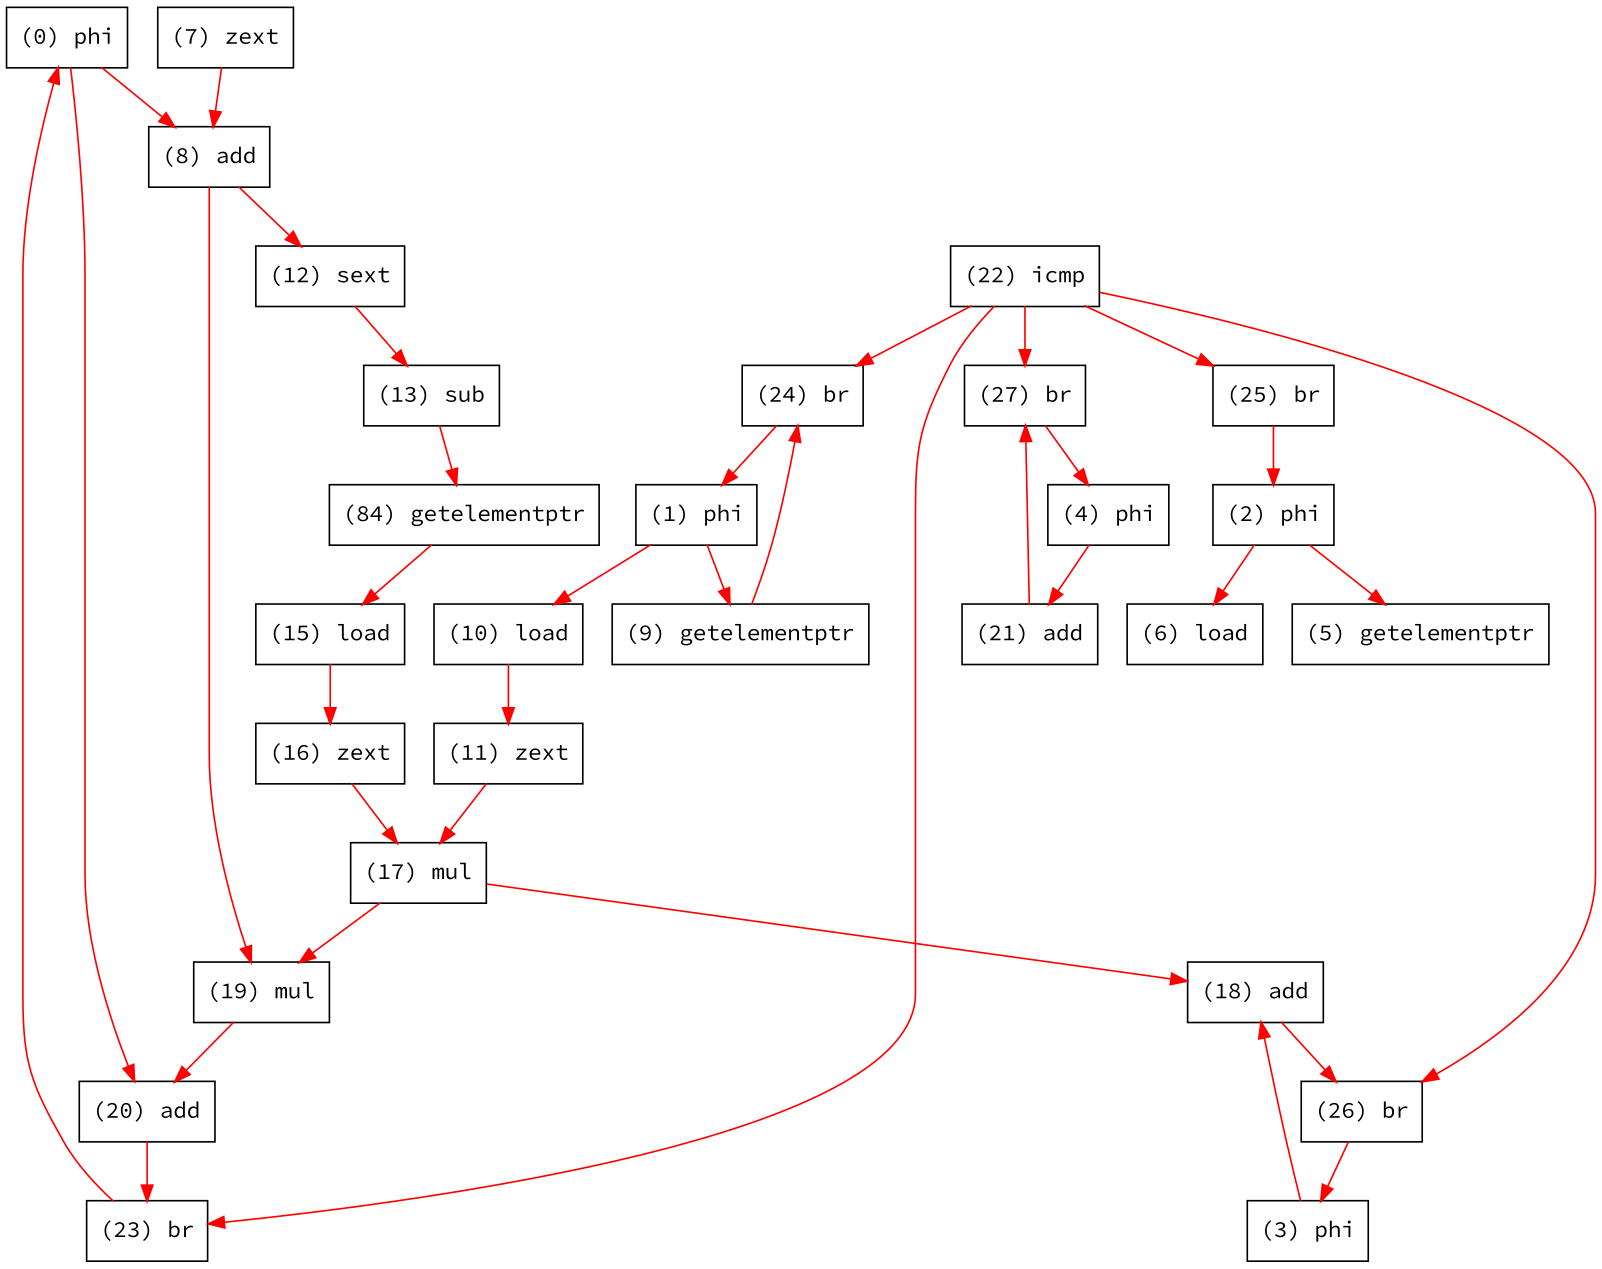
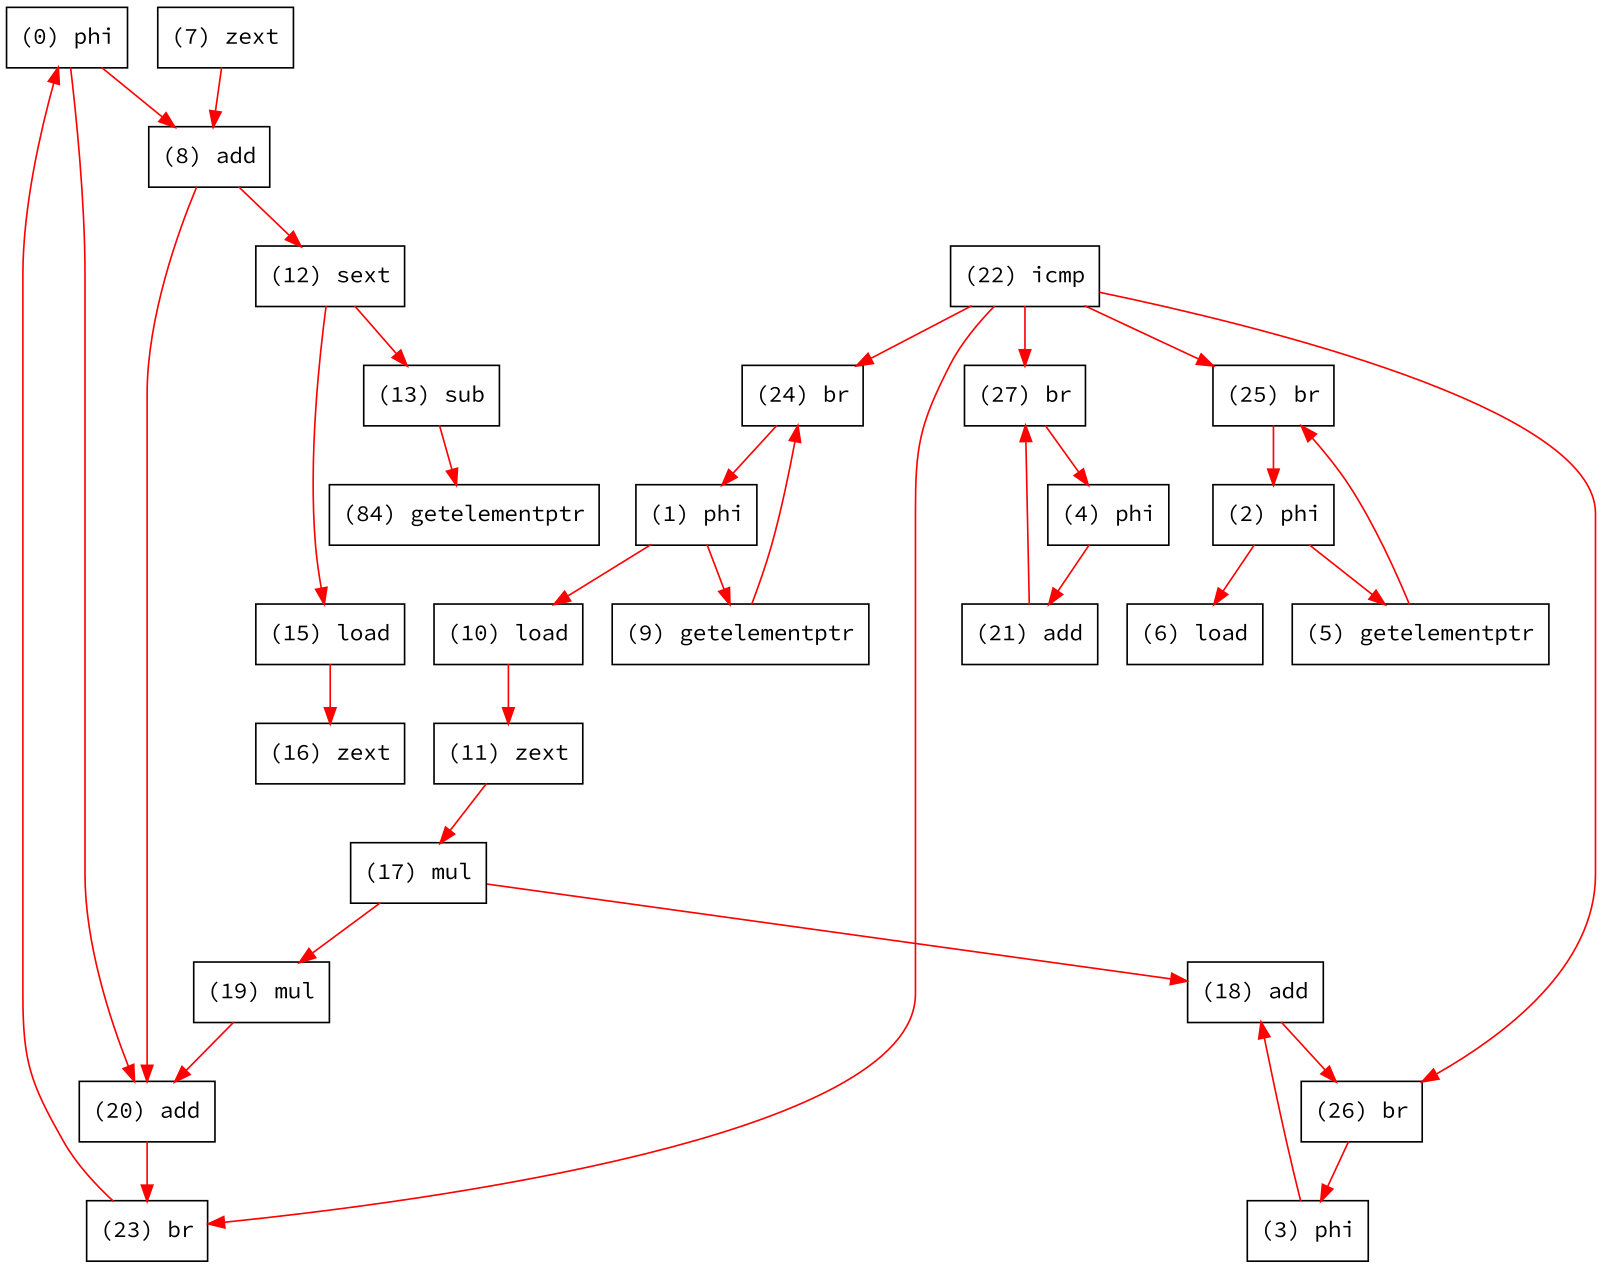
none -> (1368, 517)
(209, 569) -> (147, 622)
(403, 569) -> (314, 447)
(369, 807) -> none
